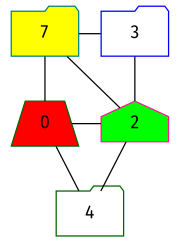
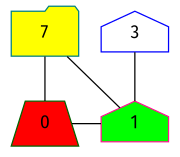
(90, 34) -> none
(135, 34) -> (135, 34)
(135, 124) -> (135, 124)
(90, 214) -> none
